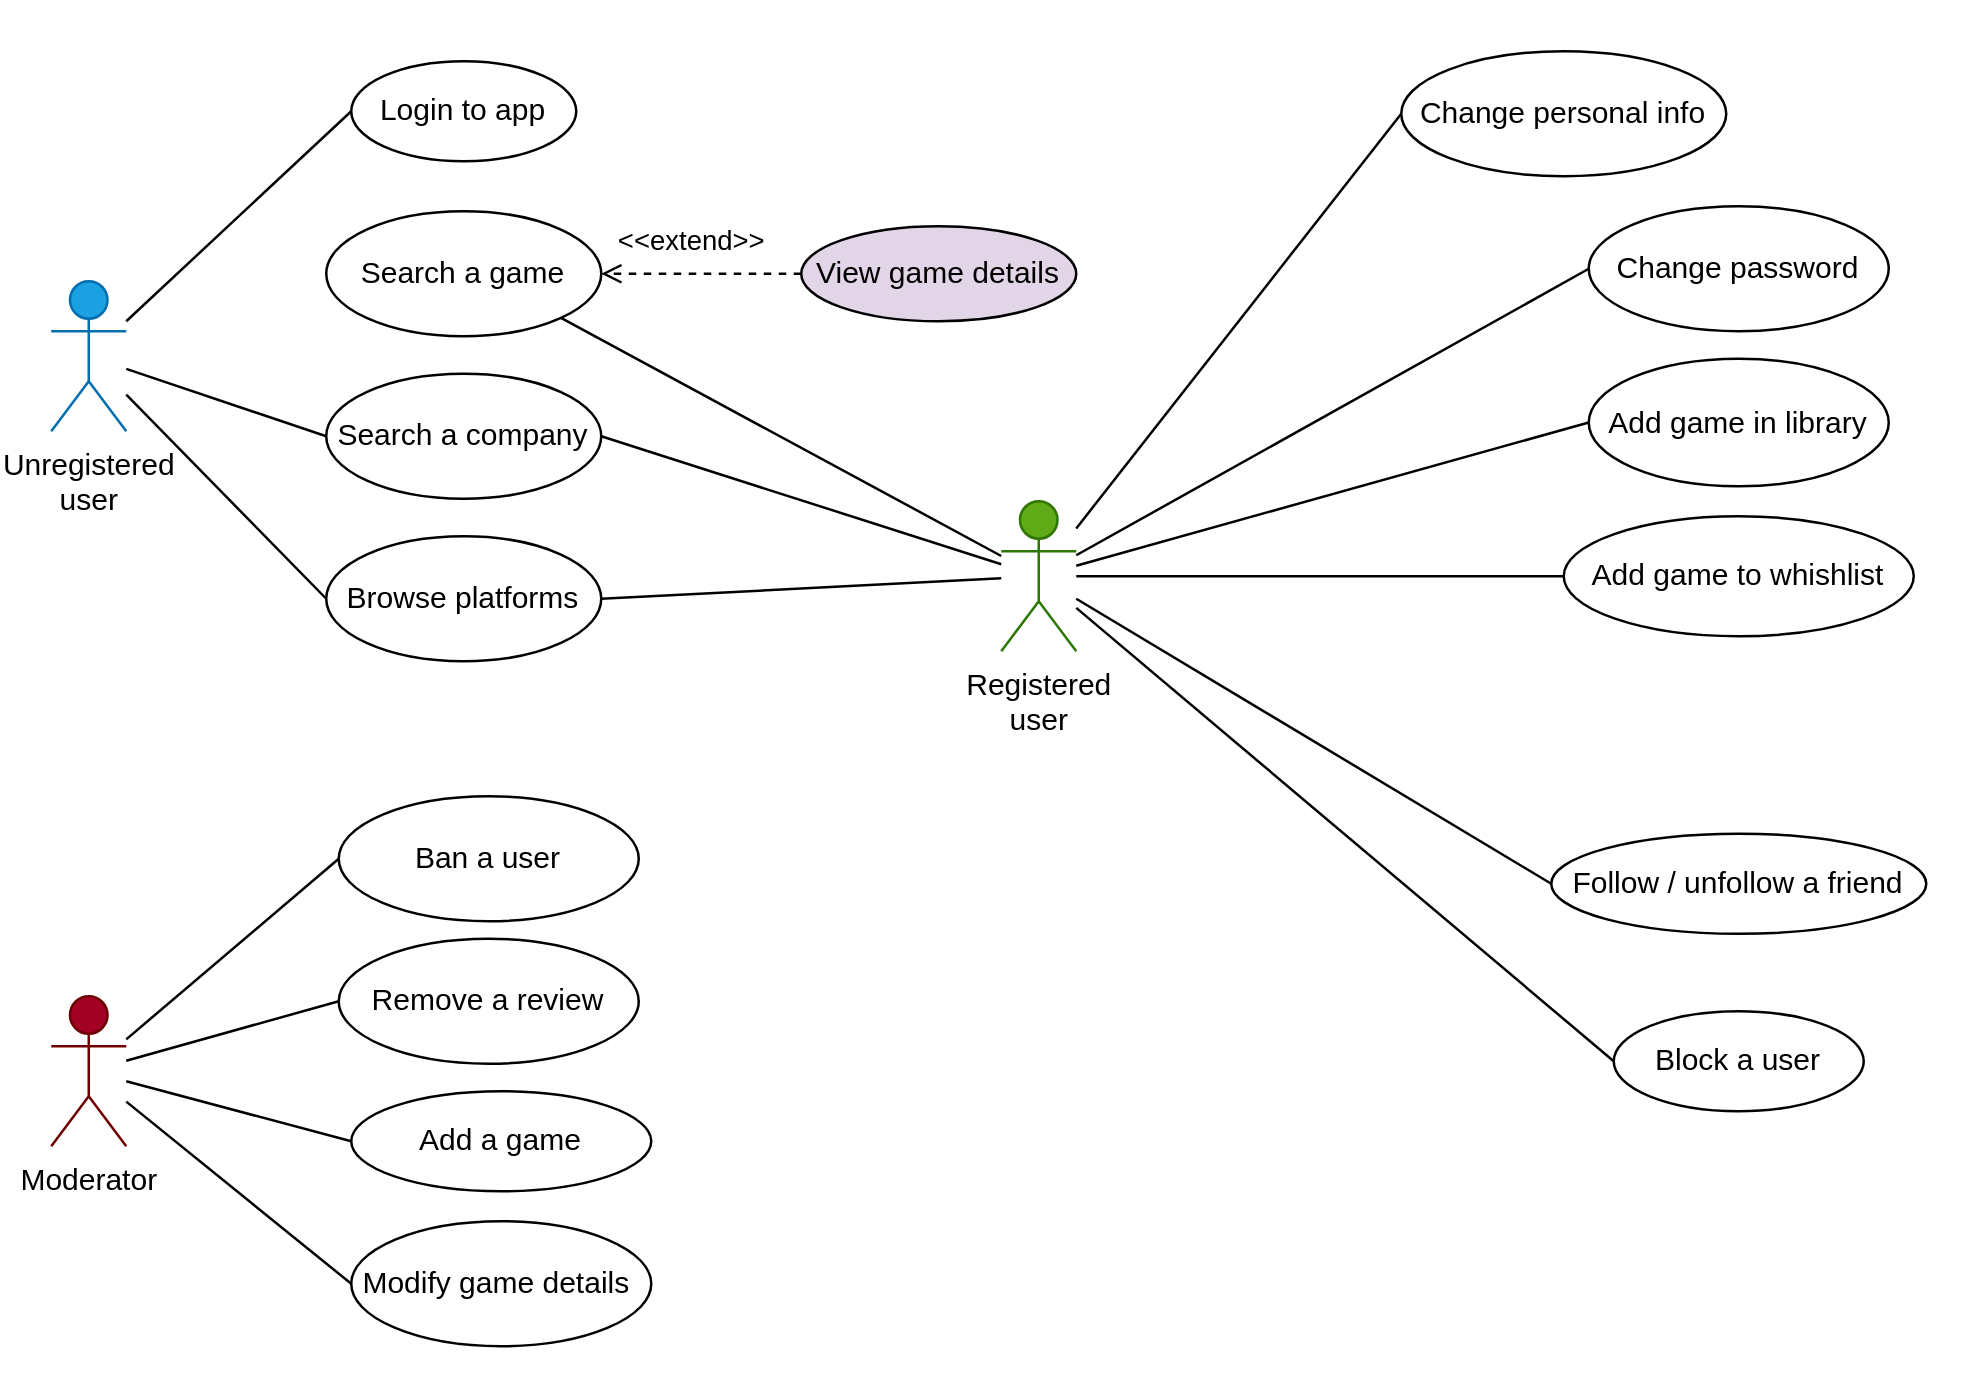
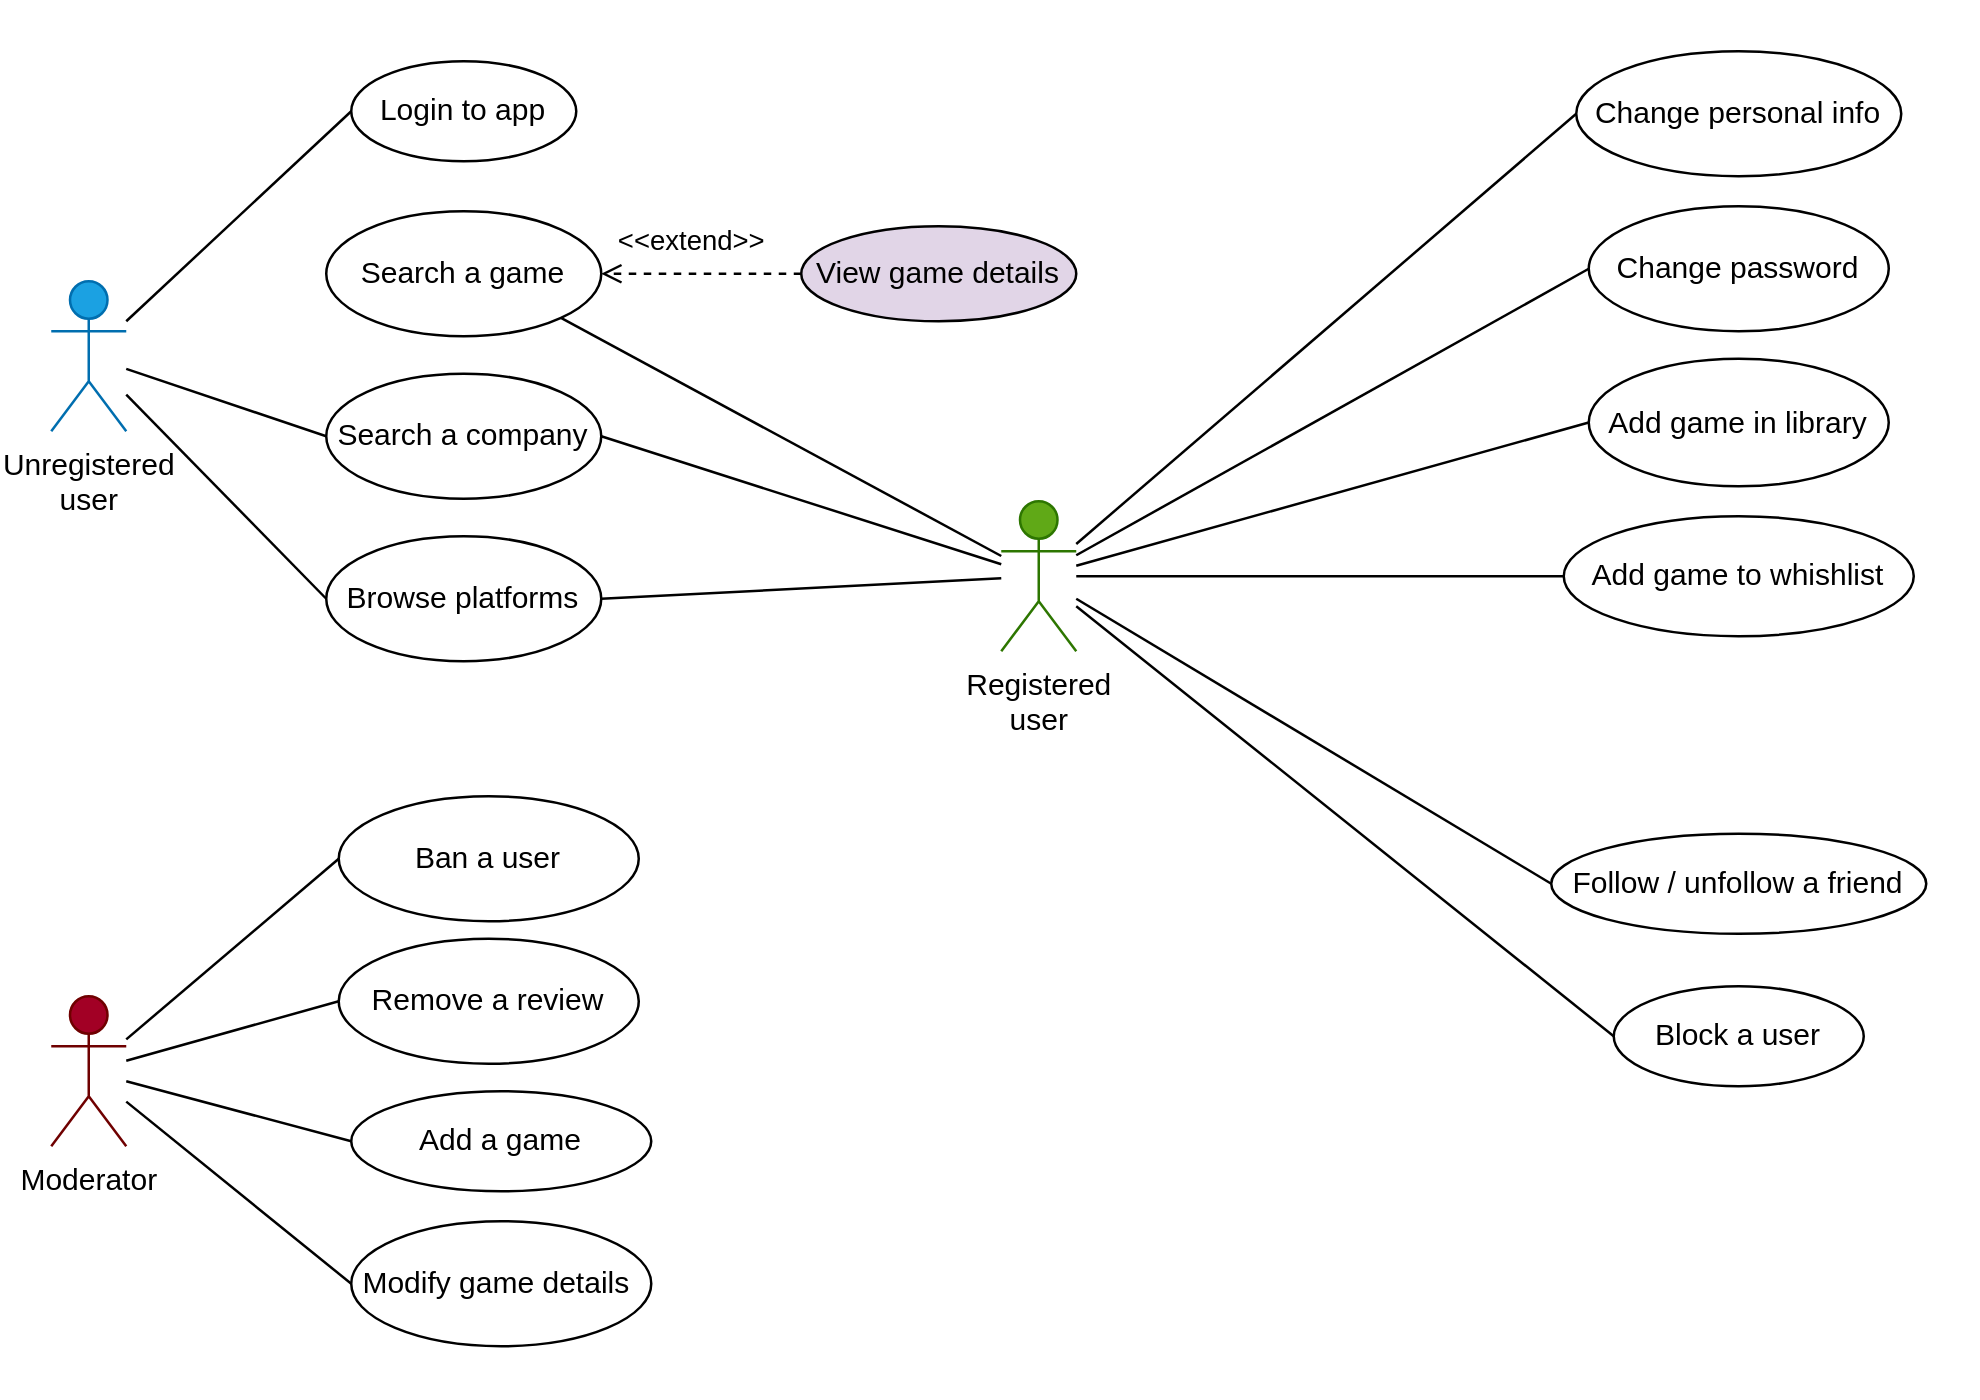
(1564, 114) -> (1739, 114)
(1739, 1061) -> (1739, 1036)
